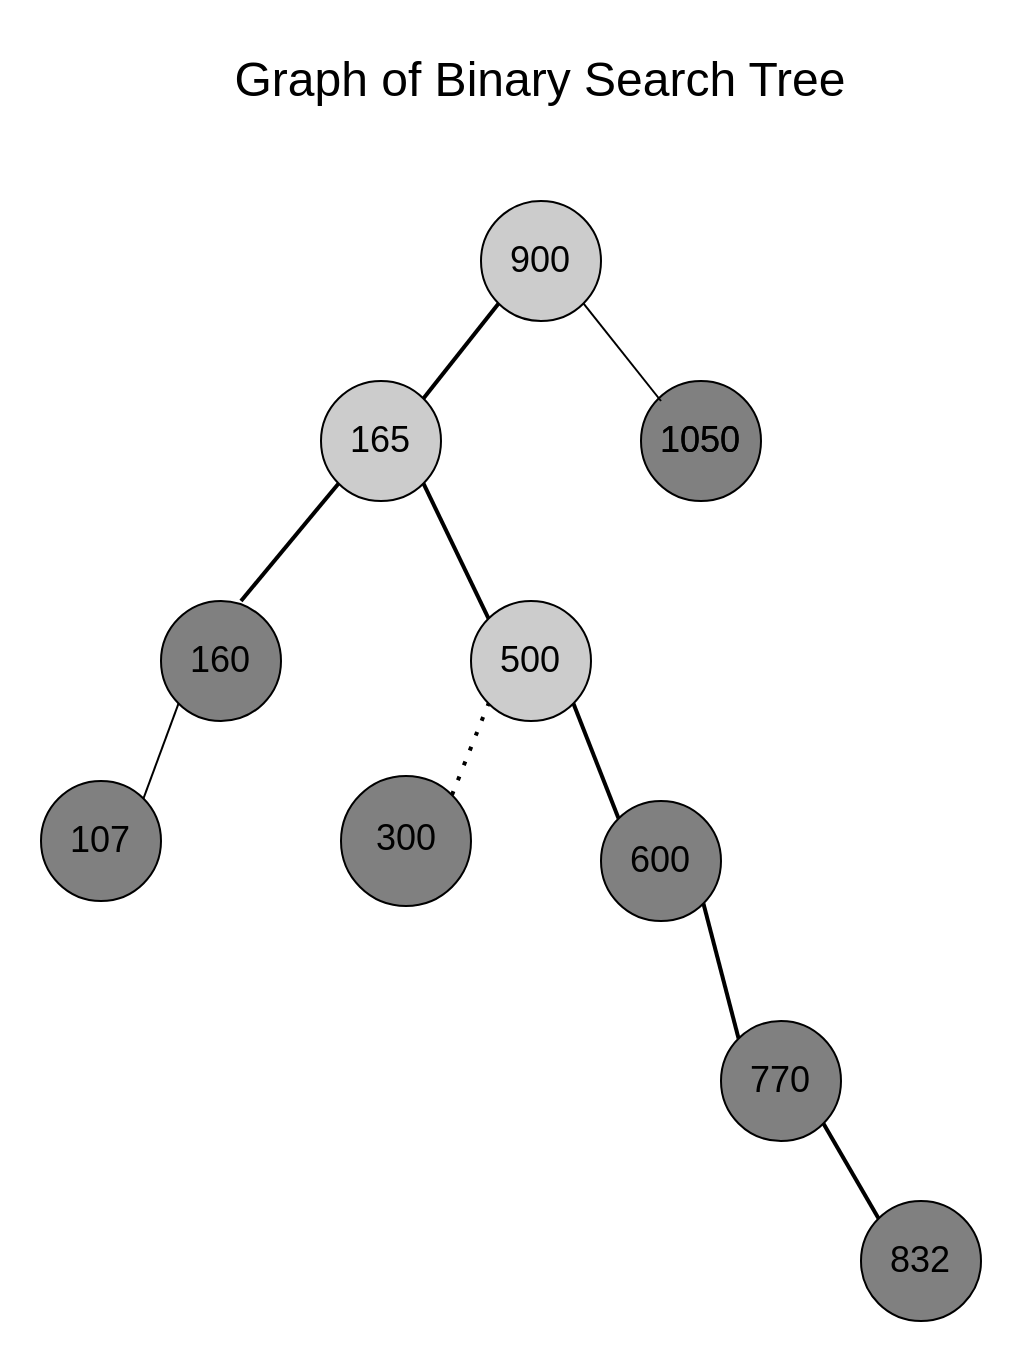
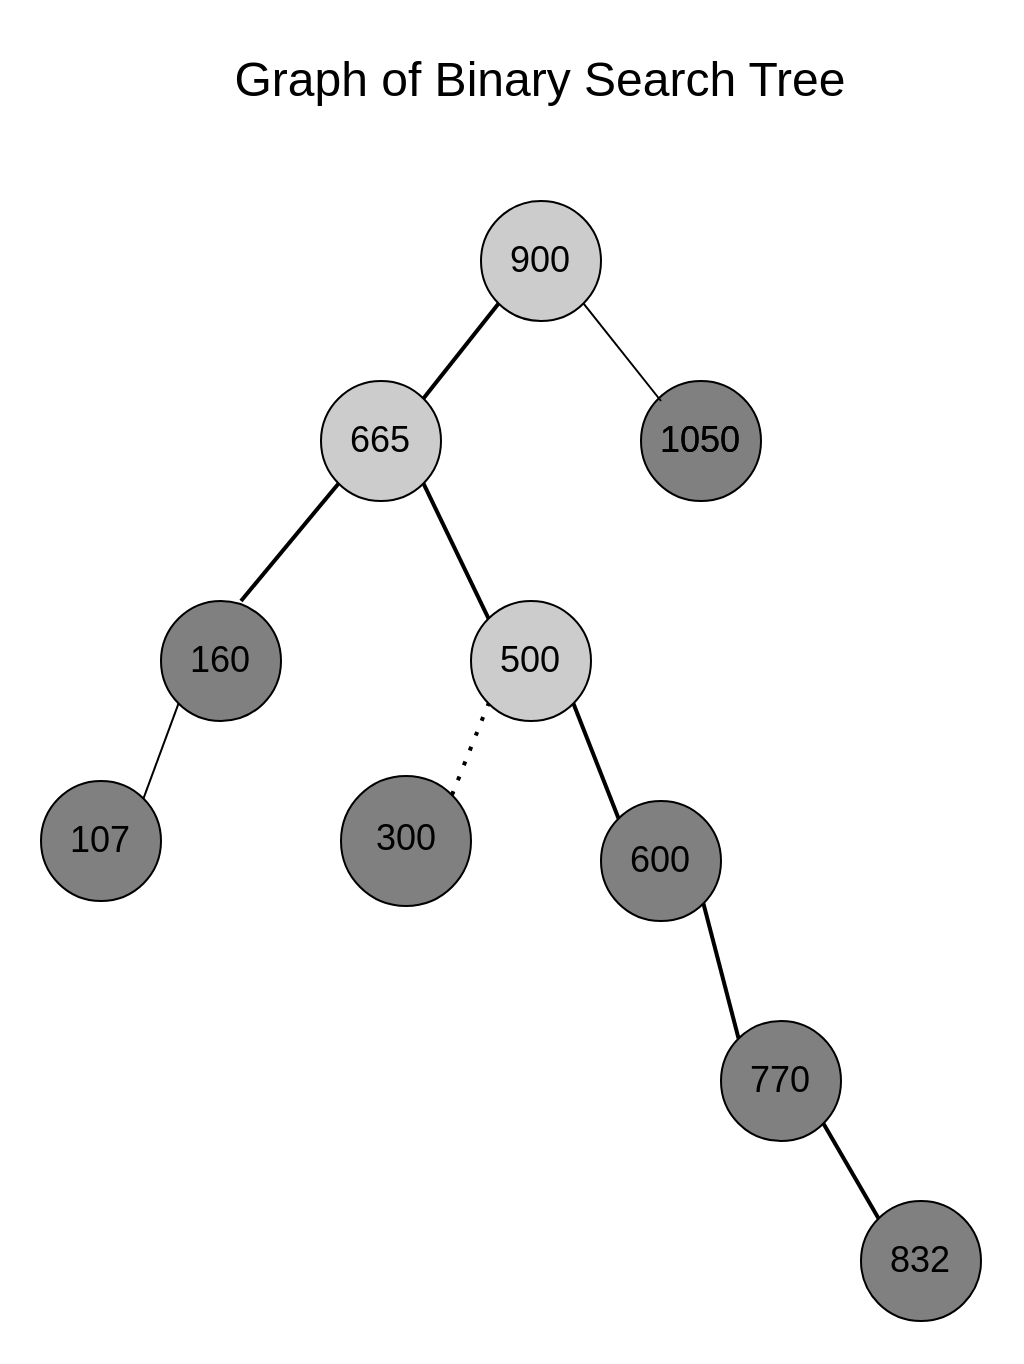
(381, 441) -> (381, 441)
